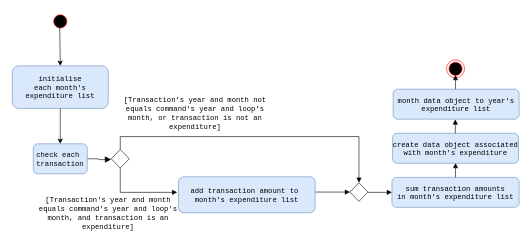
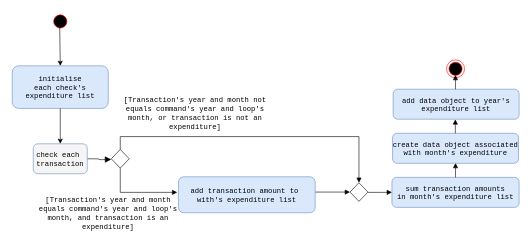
(60, 79) -> (60, 79)
(456, 100) -> (456, 100)
(60, 159) -> (60, 159)
(247, 191) -> (247, 191)
